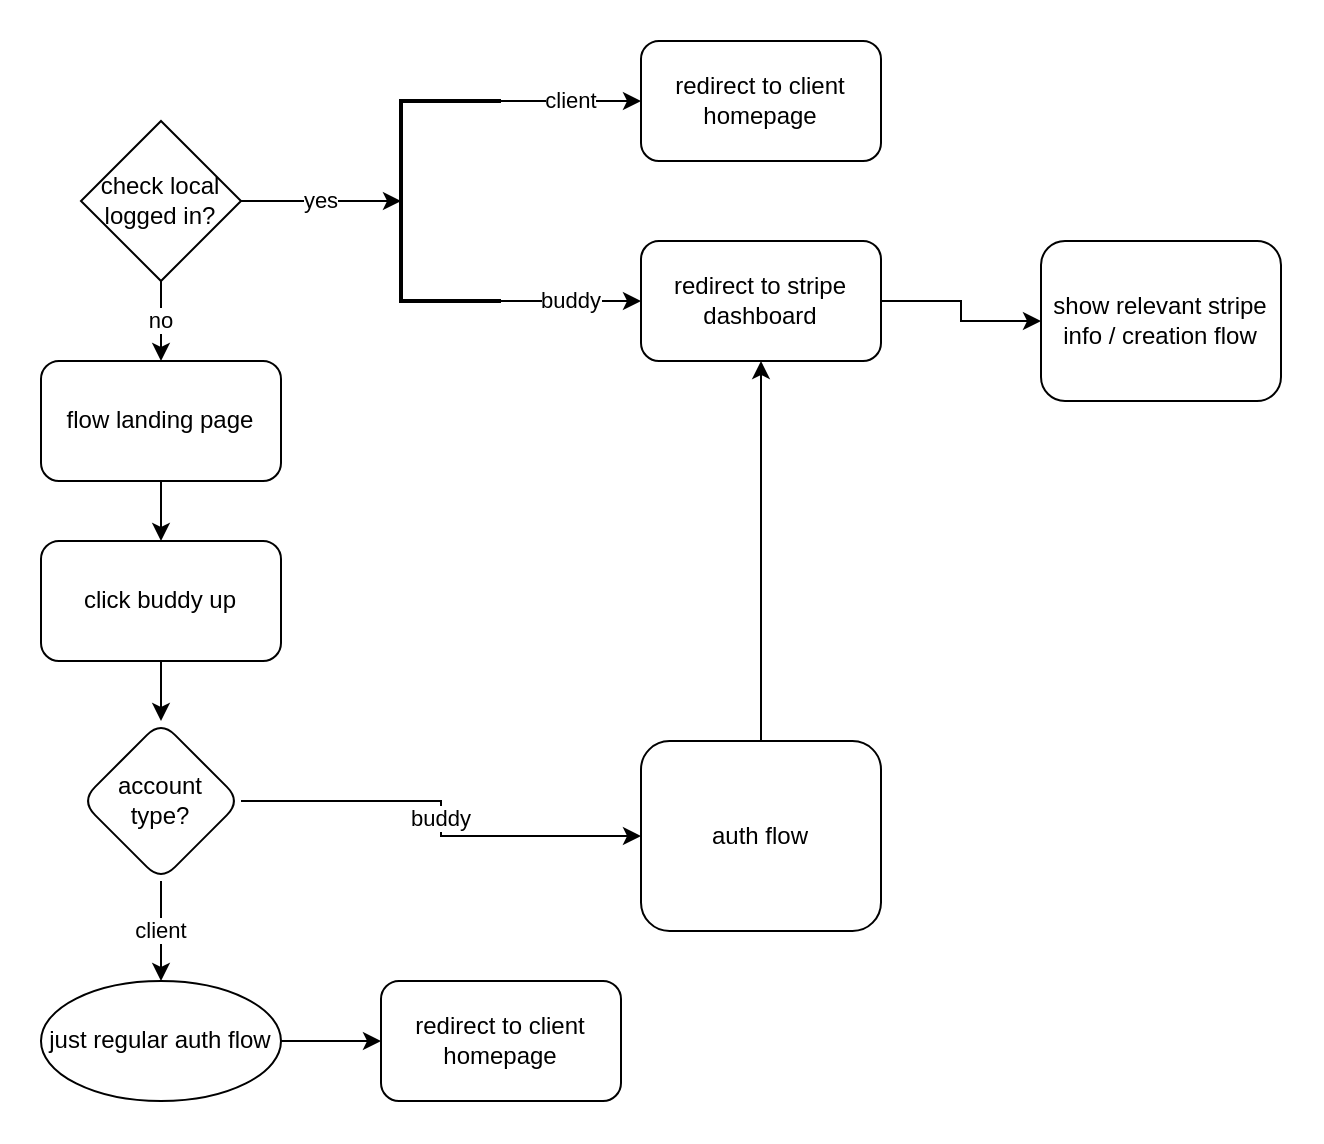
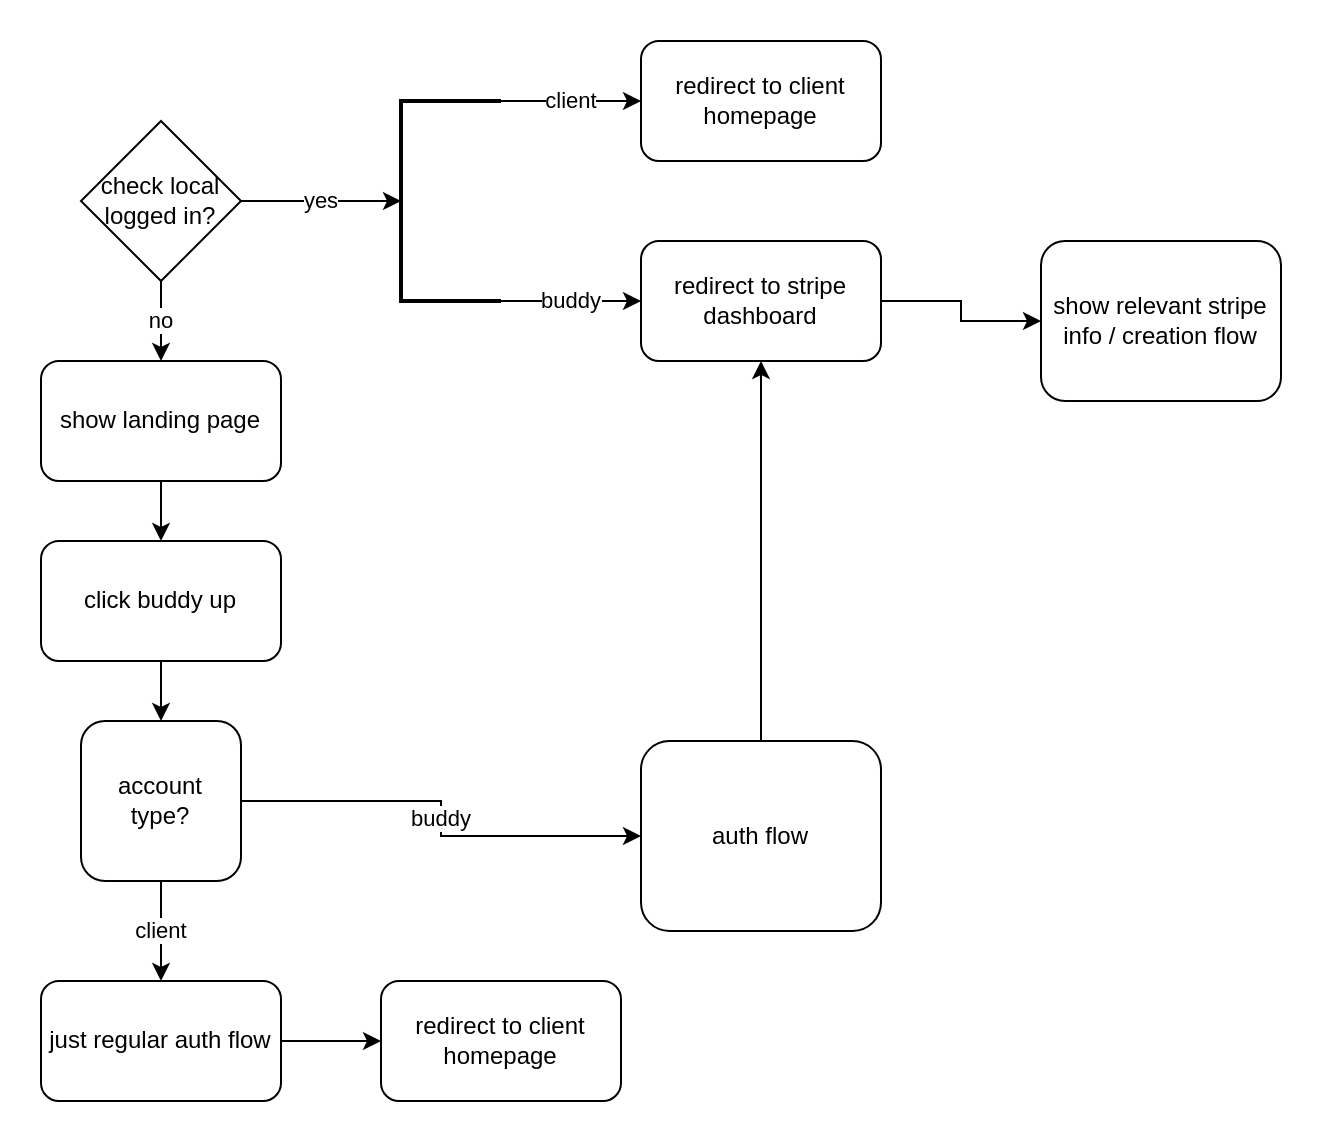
(161, 421) -> (161, 421)
(161, 801) -> (161, 801)
(161, 1041) -> (161, 1041)
